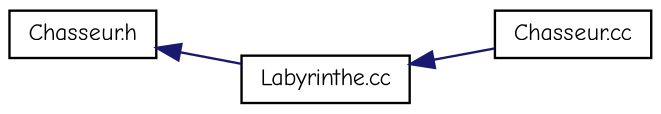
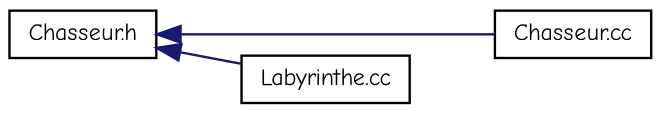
(464, 54) -> (338, 34)
